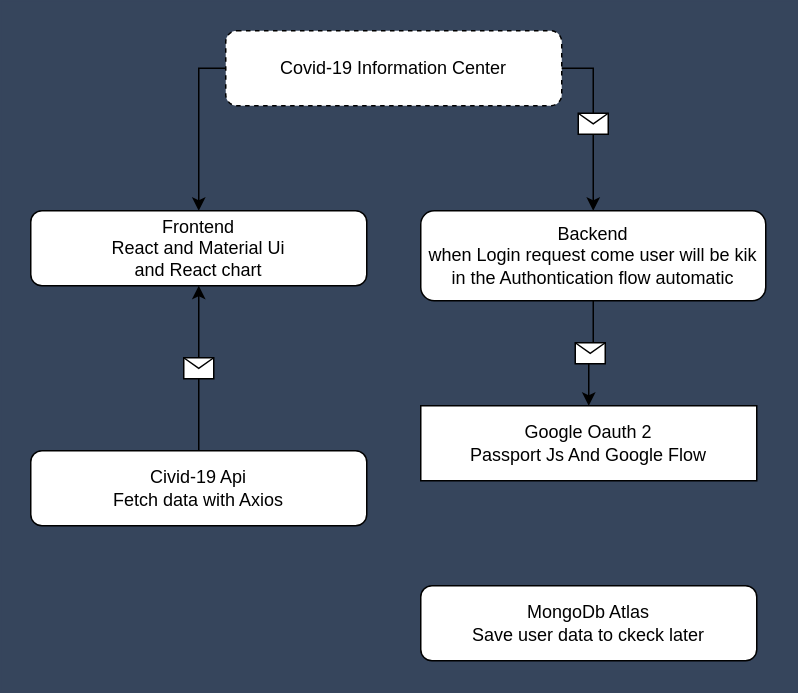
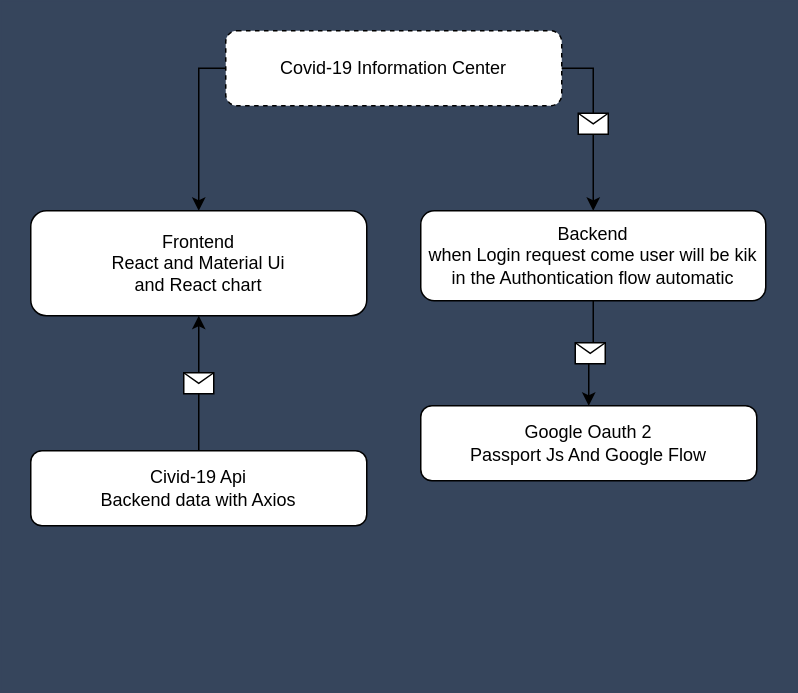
(199, 248) -> (199, 263)
(589, 443) -> (589, 443)
(199, 488) -> (199, 488)
(589, 623) -> none
